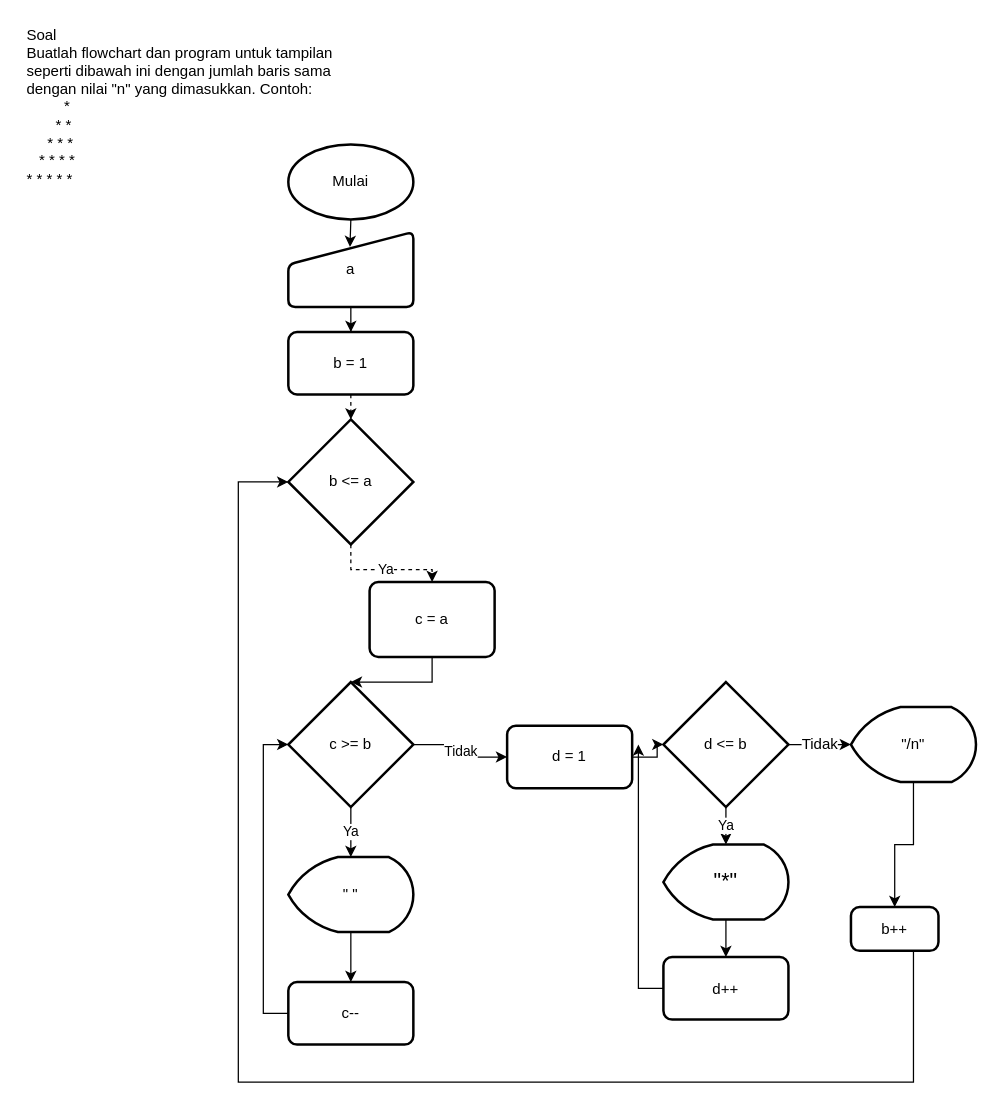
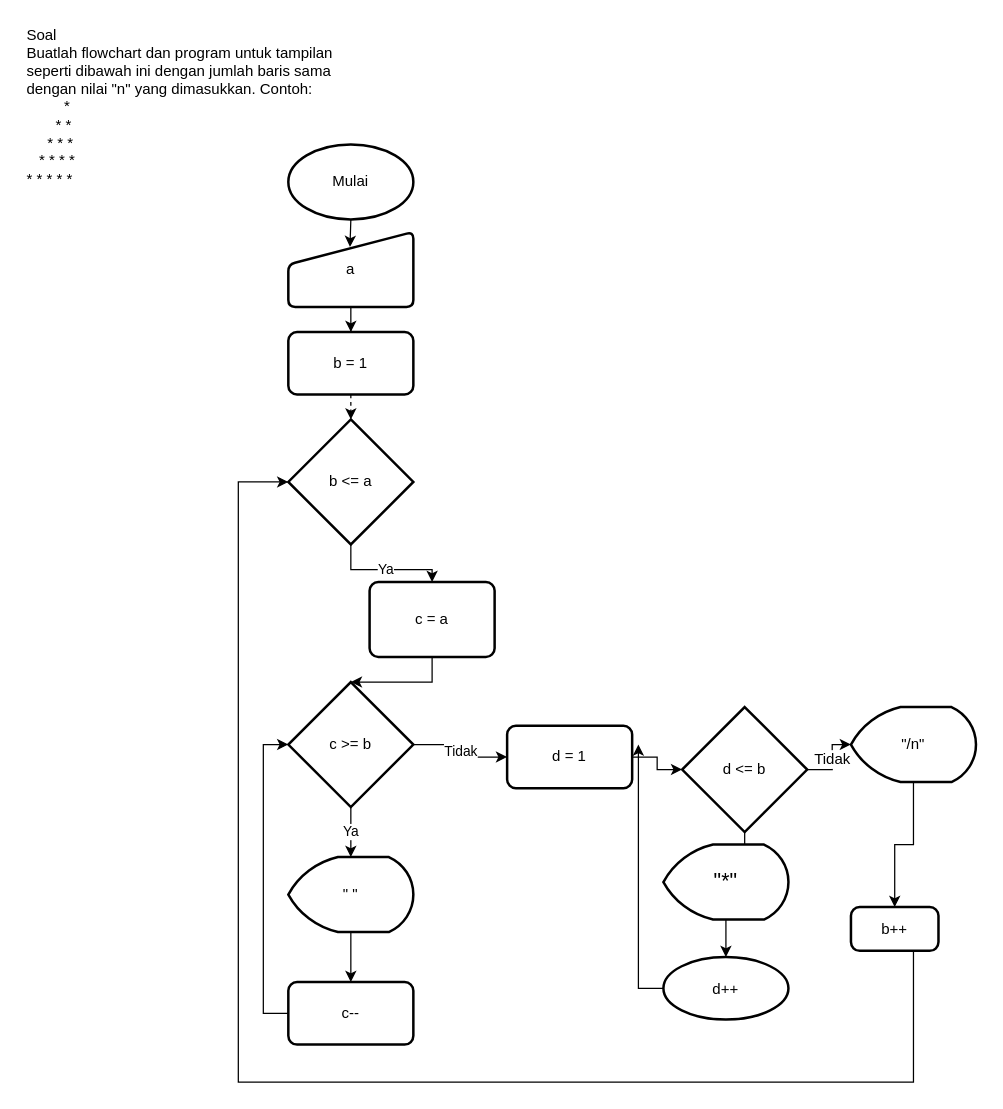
(353, 569) -> (353, 569)
(726, 744) -> (744, 769)
(726, 988) -> (726, 988)
